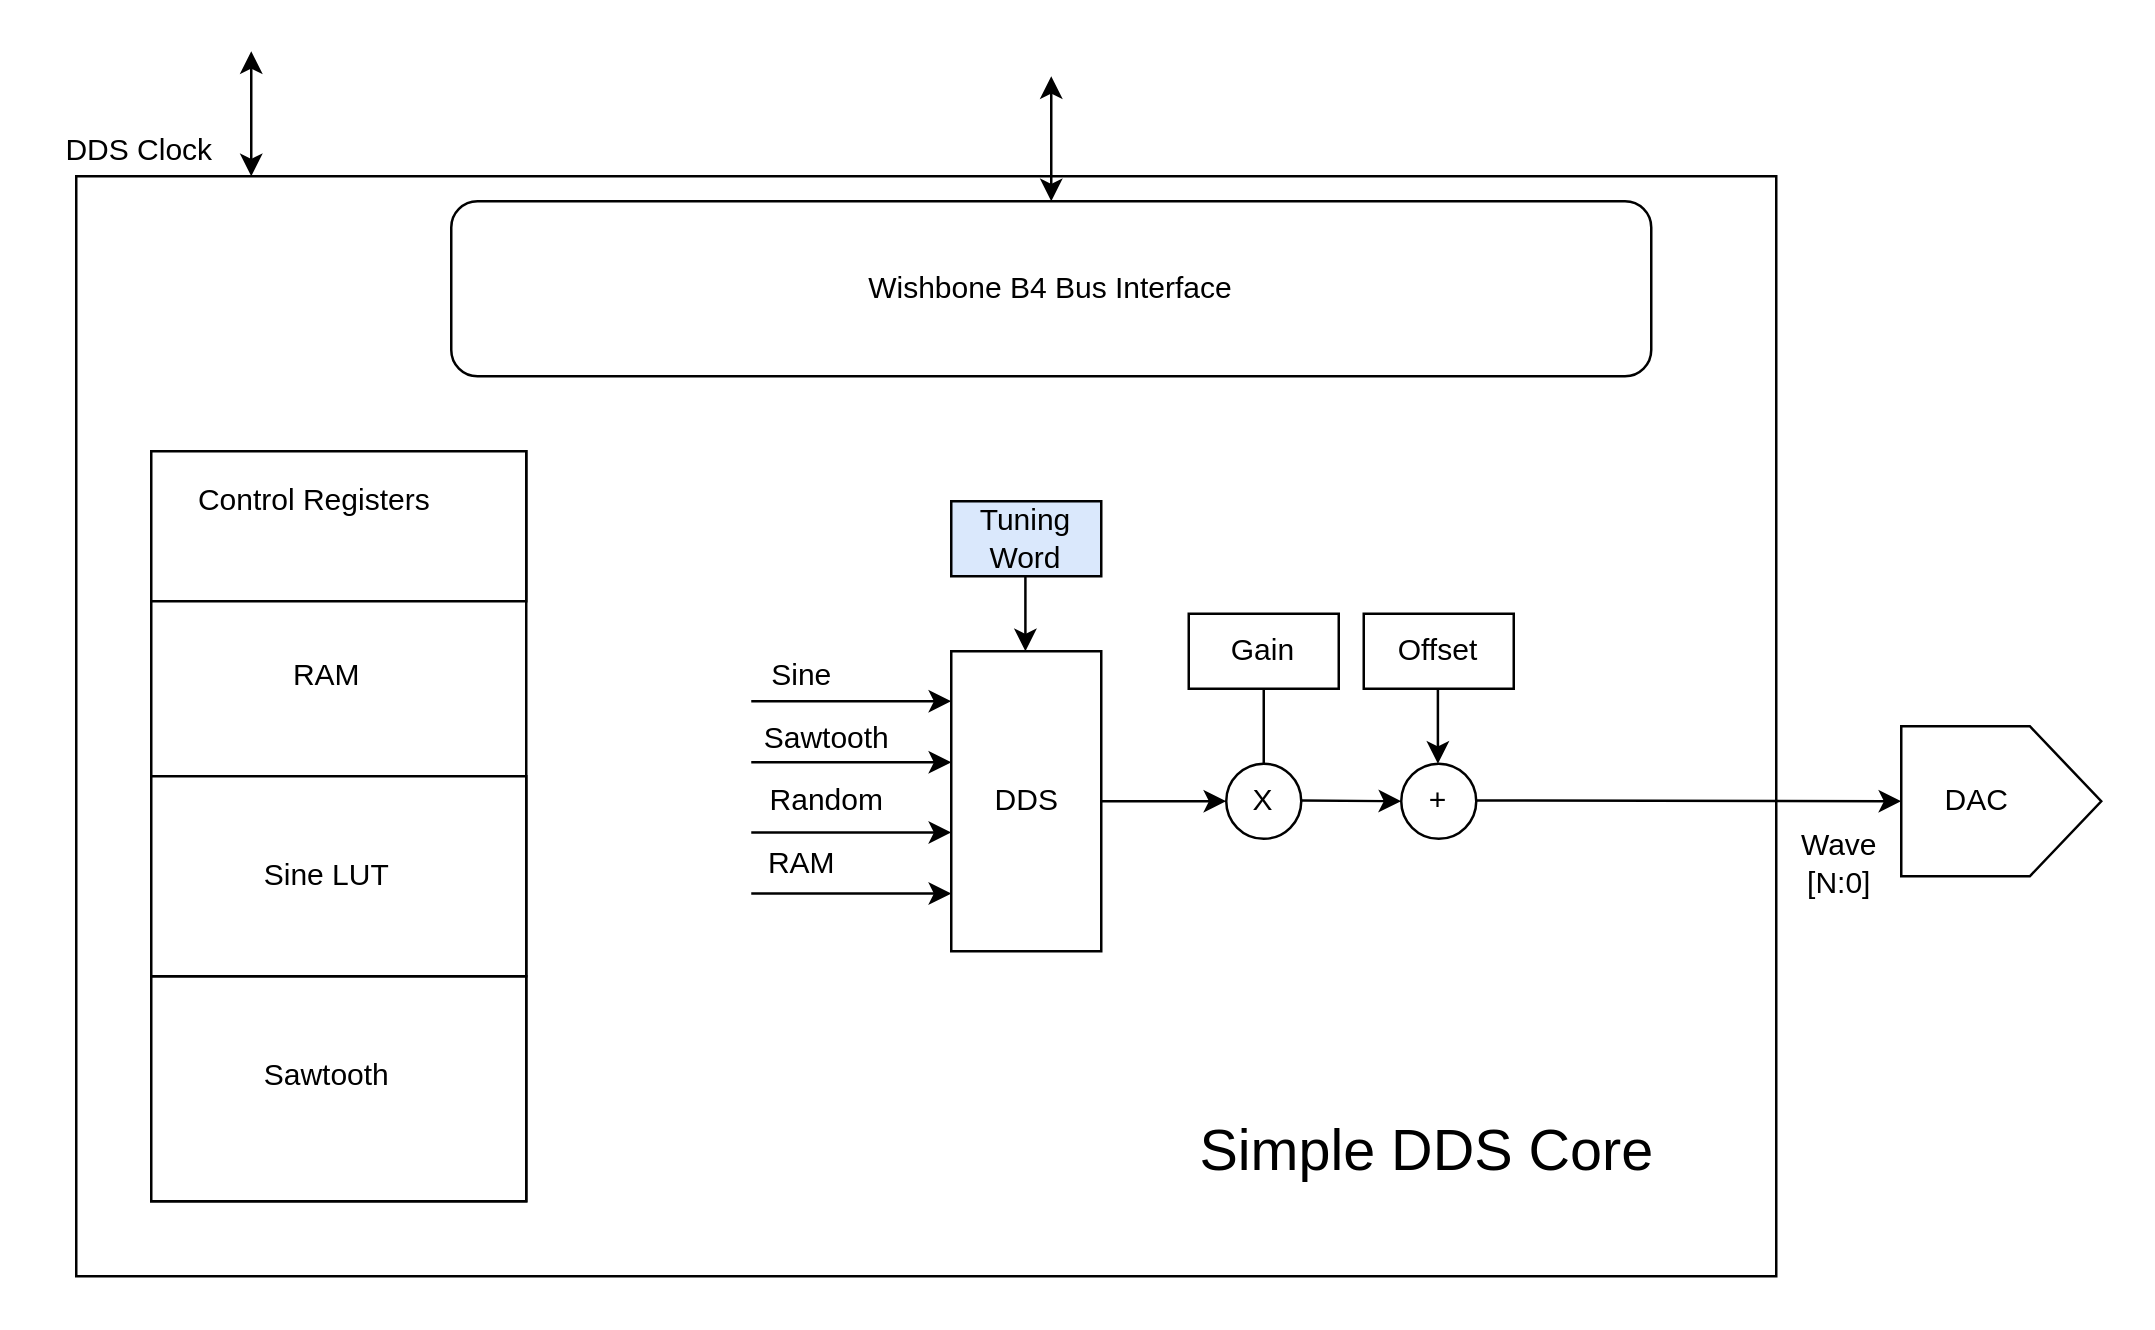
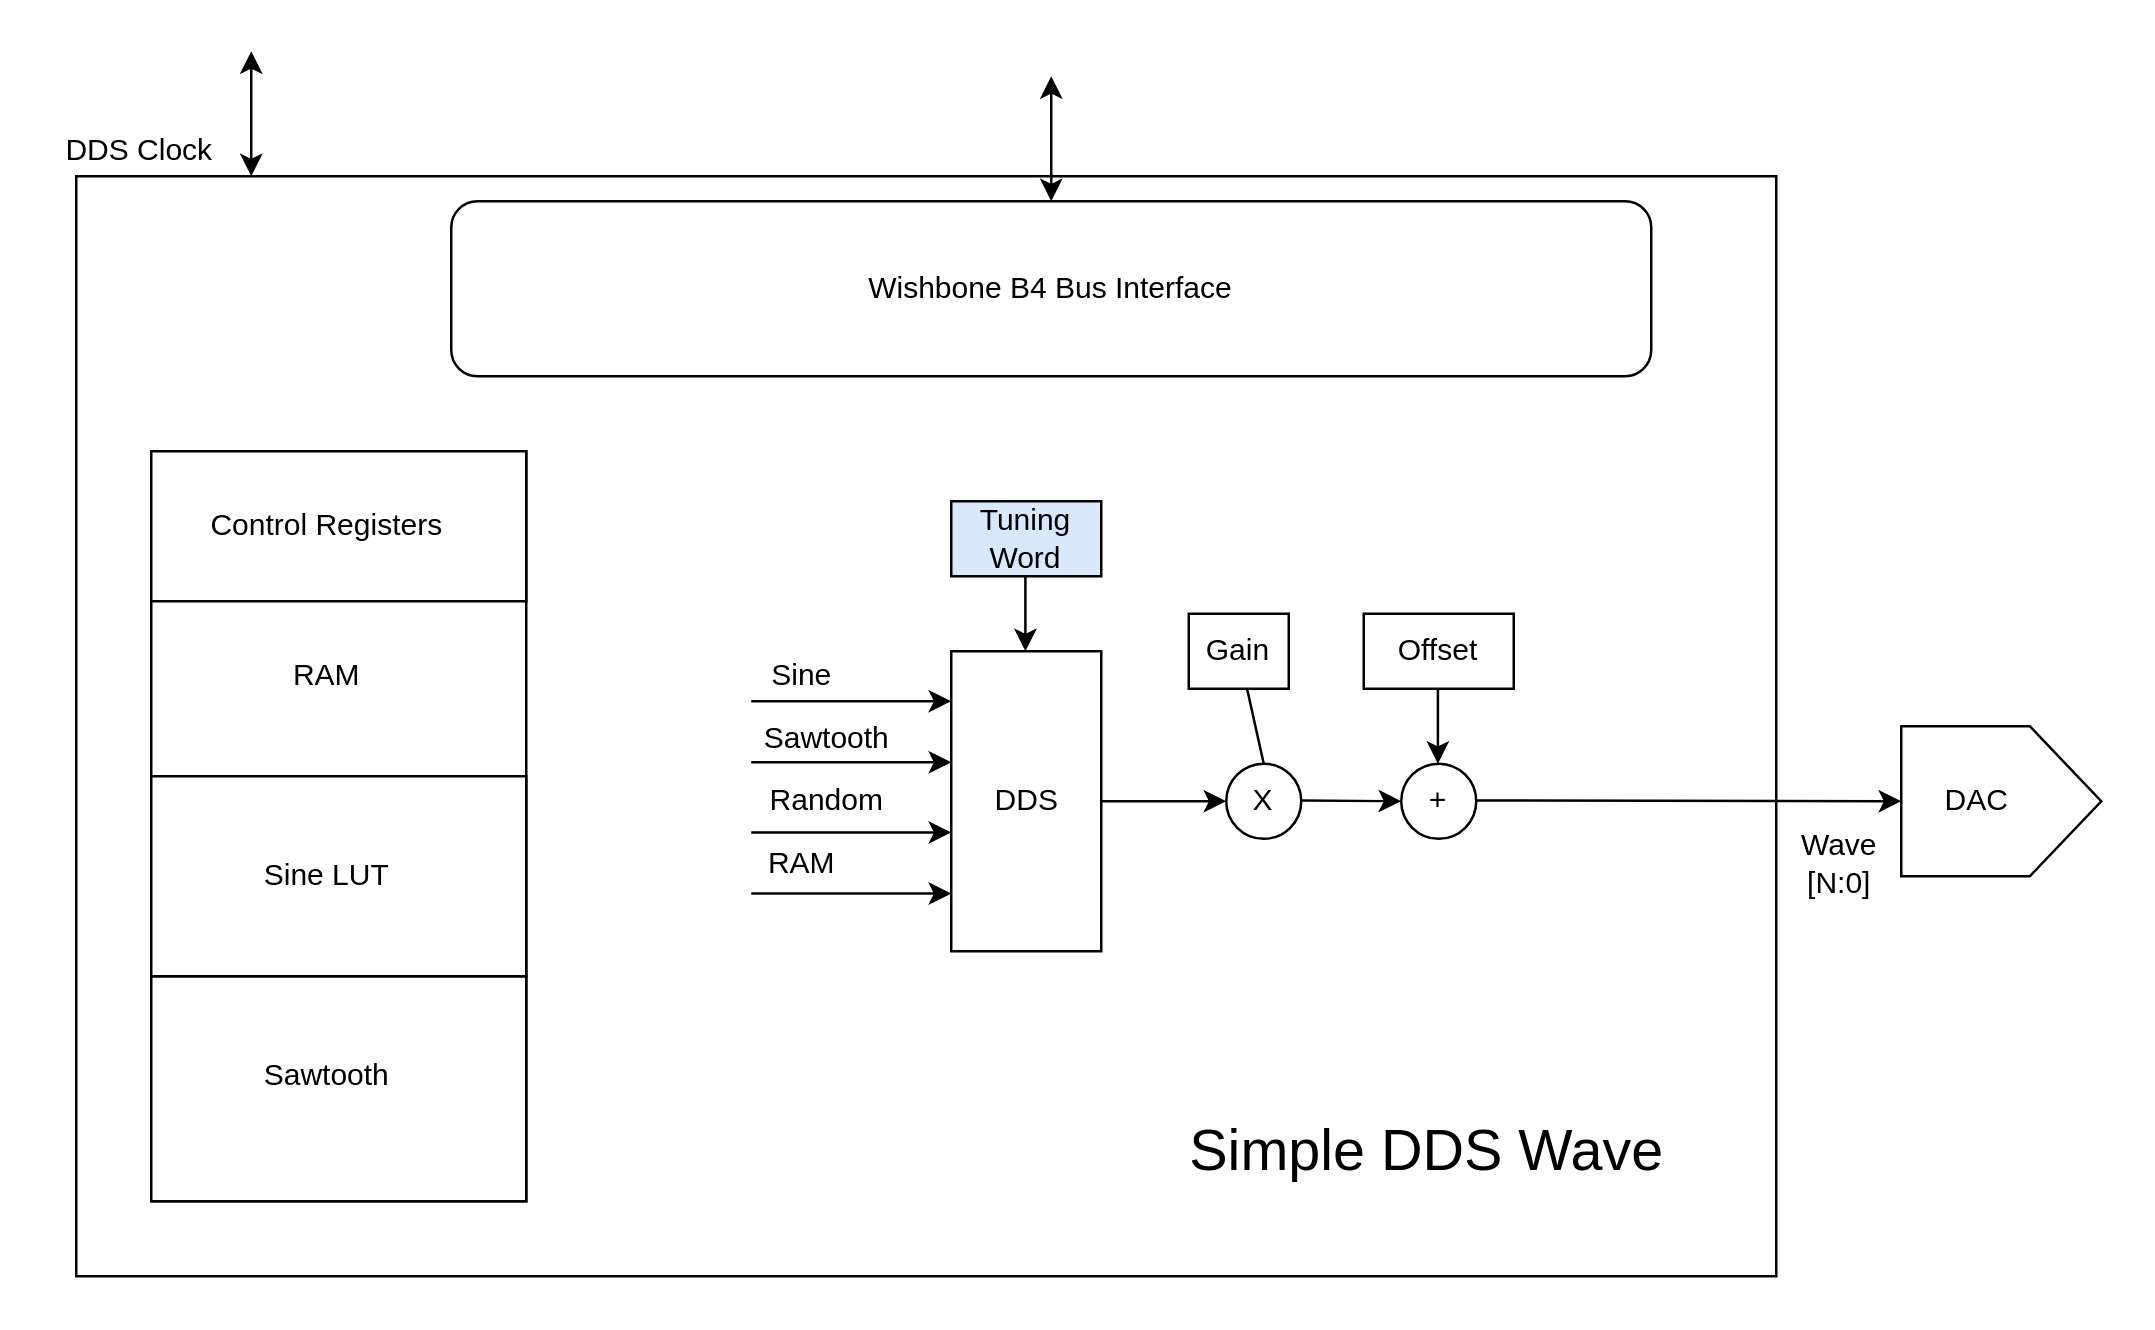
(314, 501) -> (326, 526)
(1264, 651) -> (1239, 651)
(1428, 1151) -> (1428, 1151)
